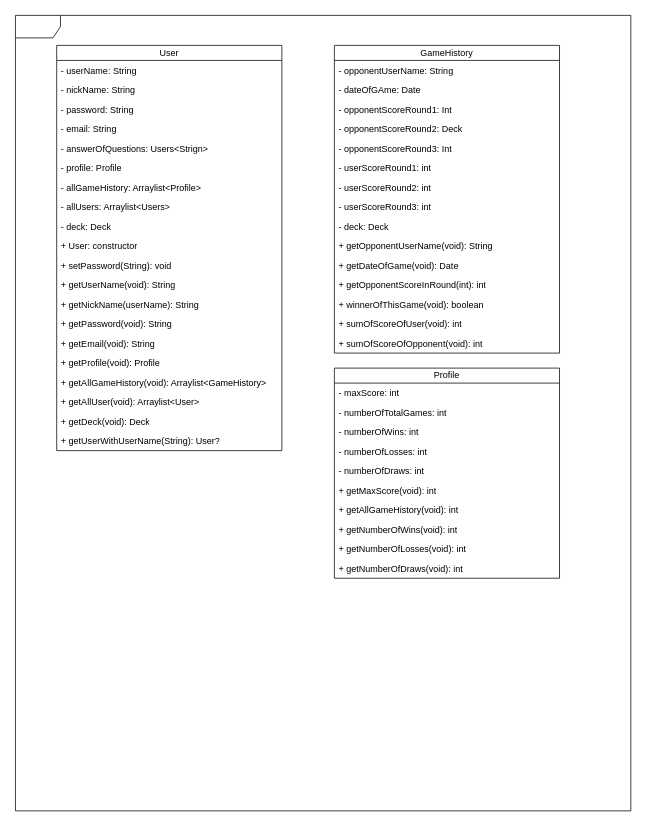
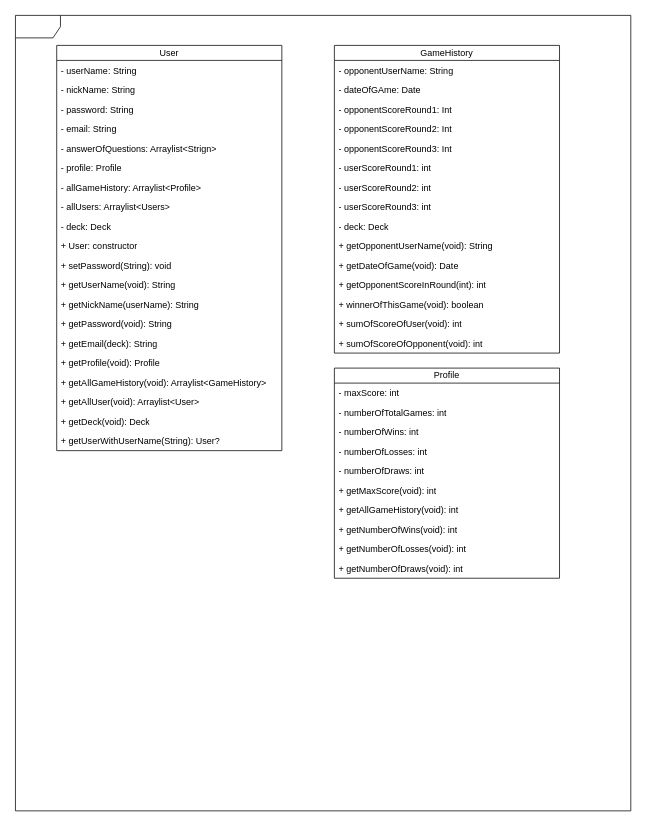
(403, 130) -> (401, 130)
(141, 149) -> (149, 149)
(113, 344) -> (115, 344)
